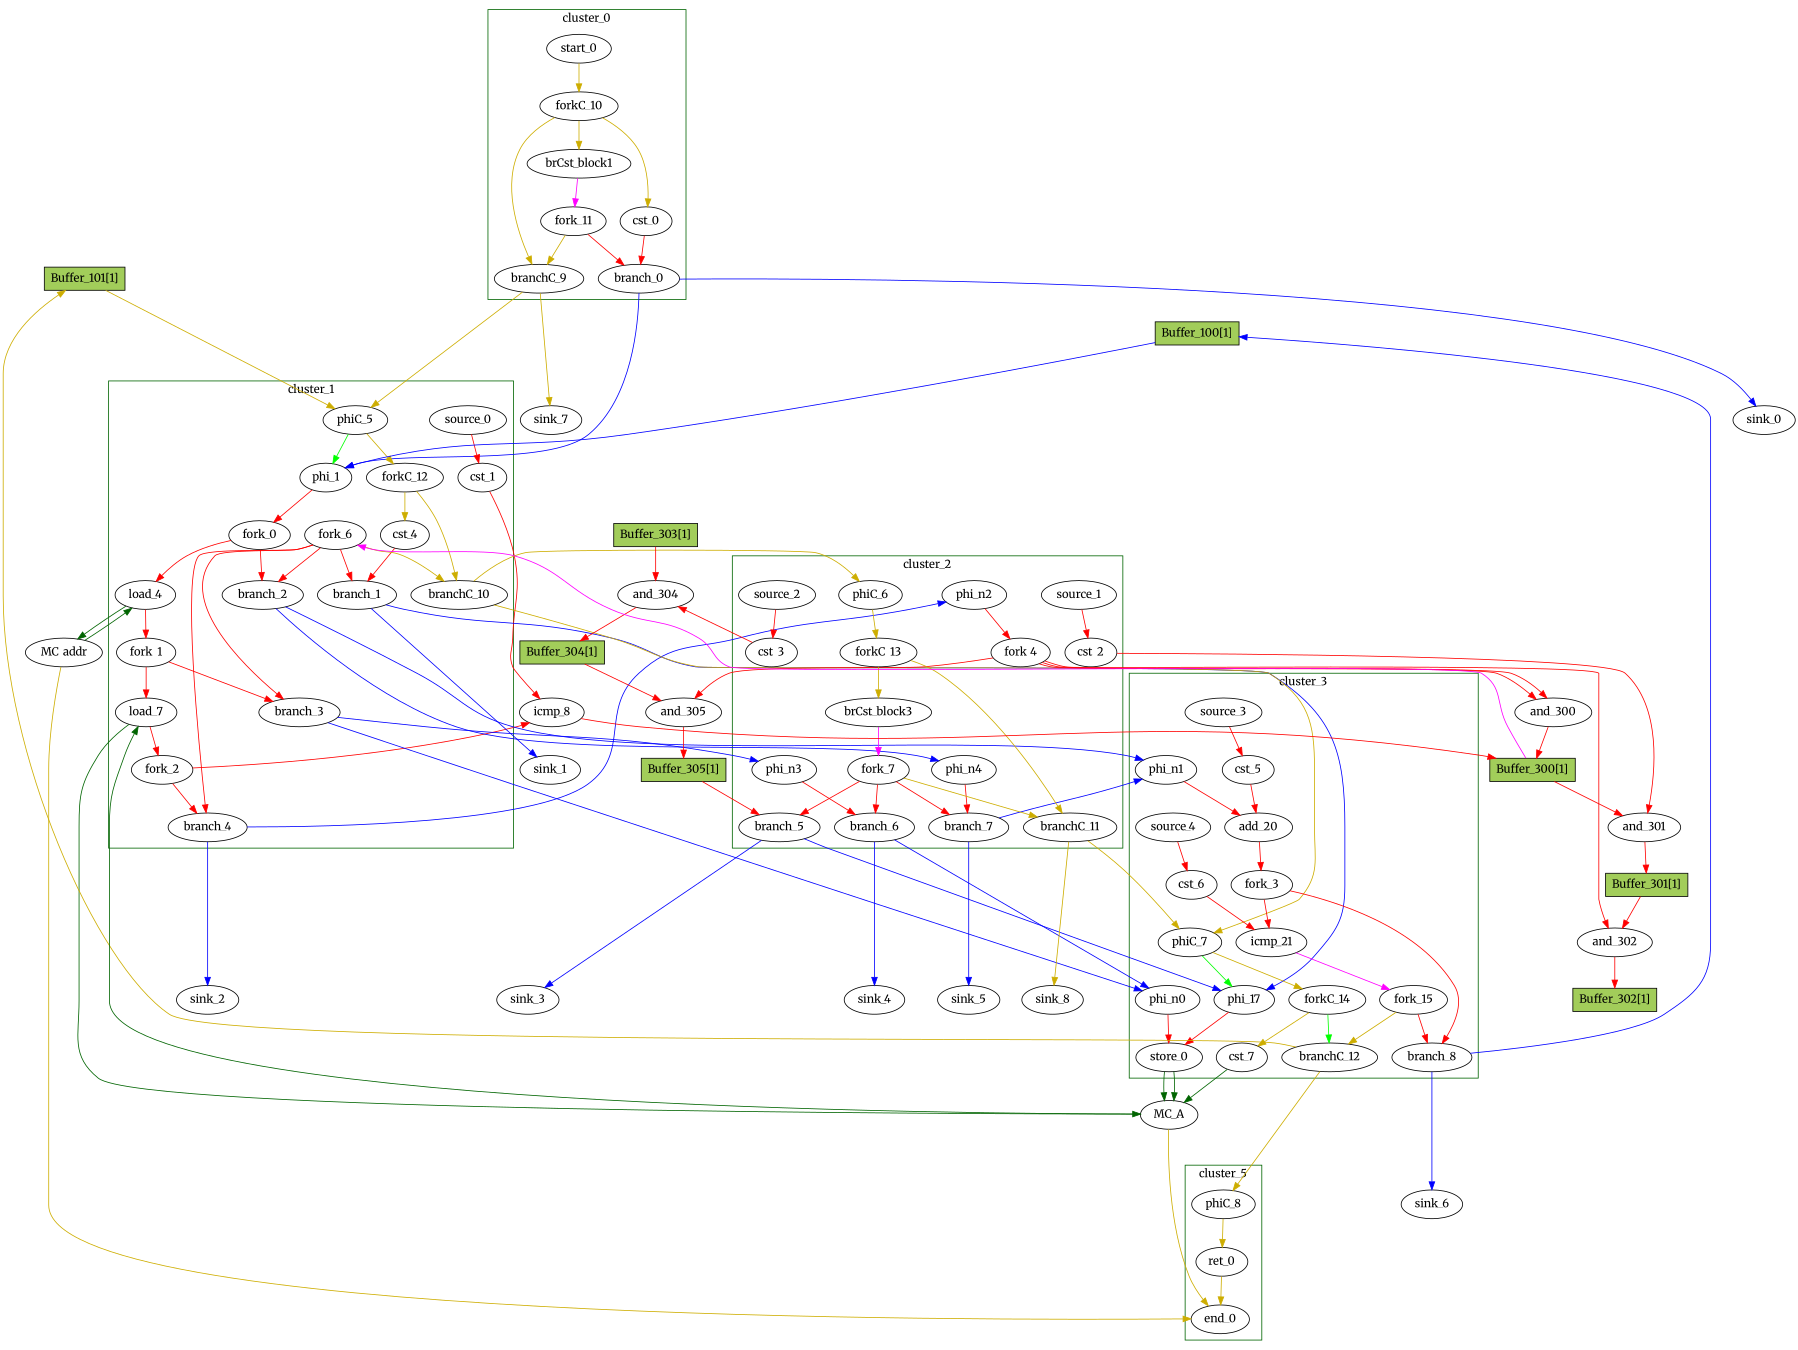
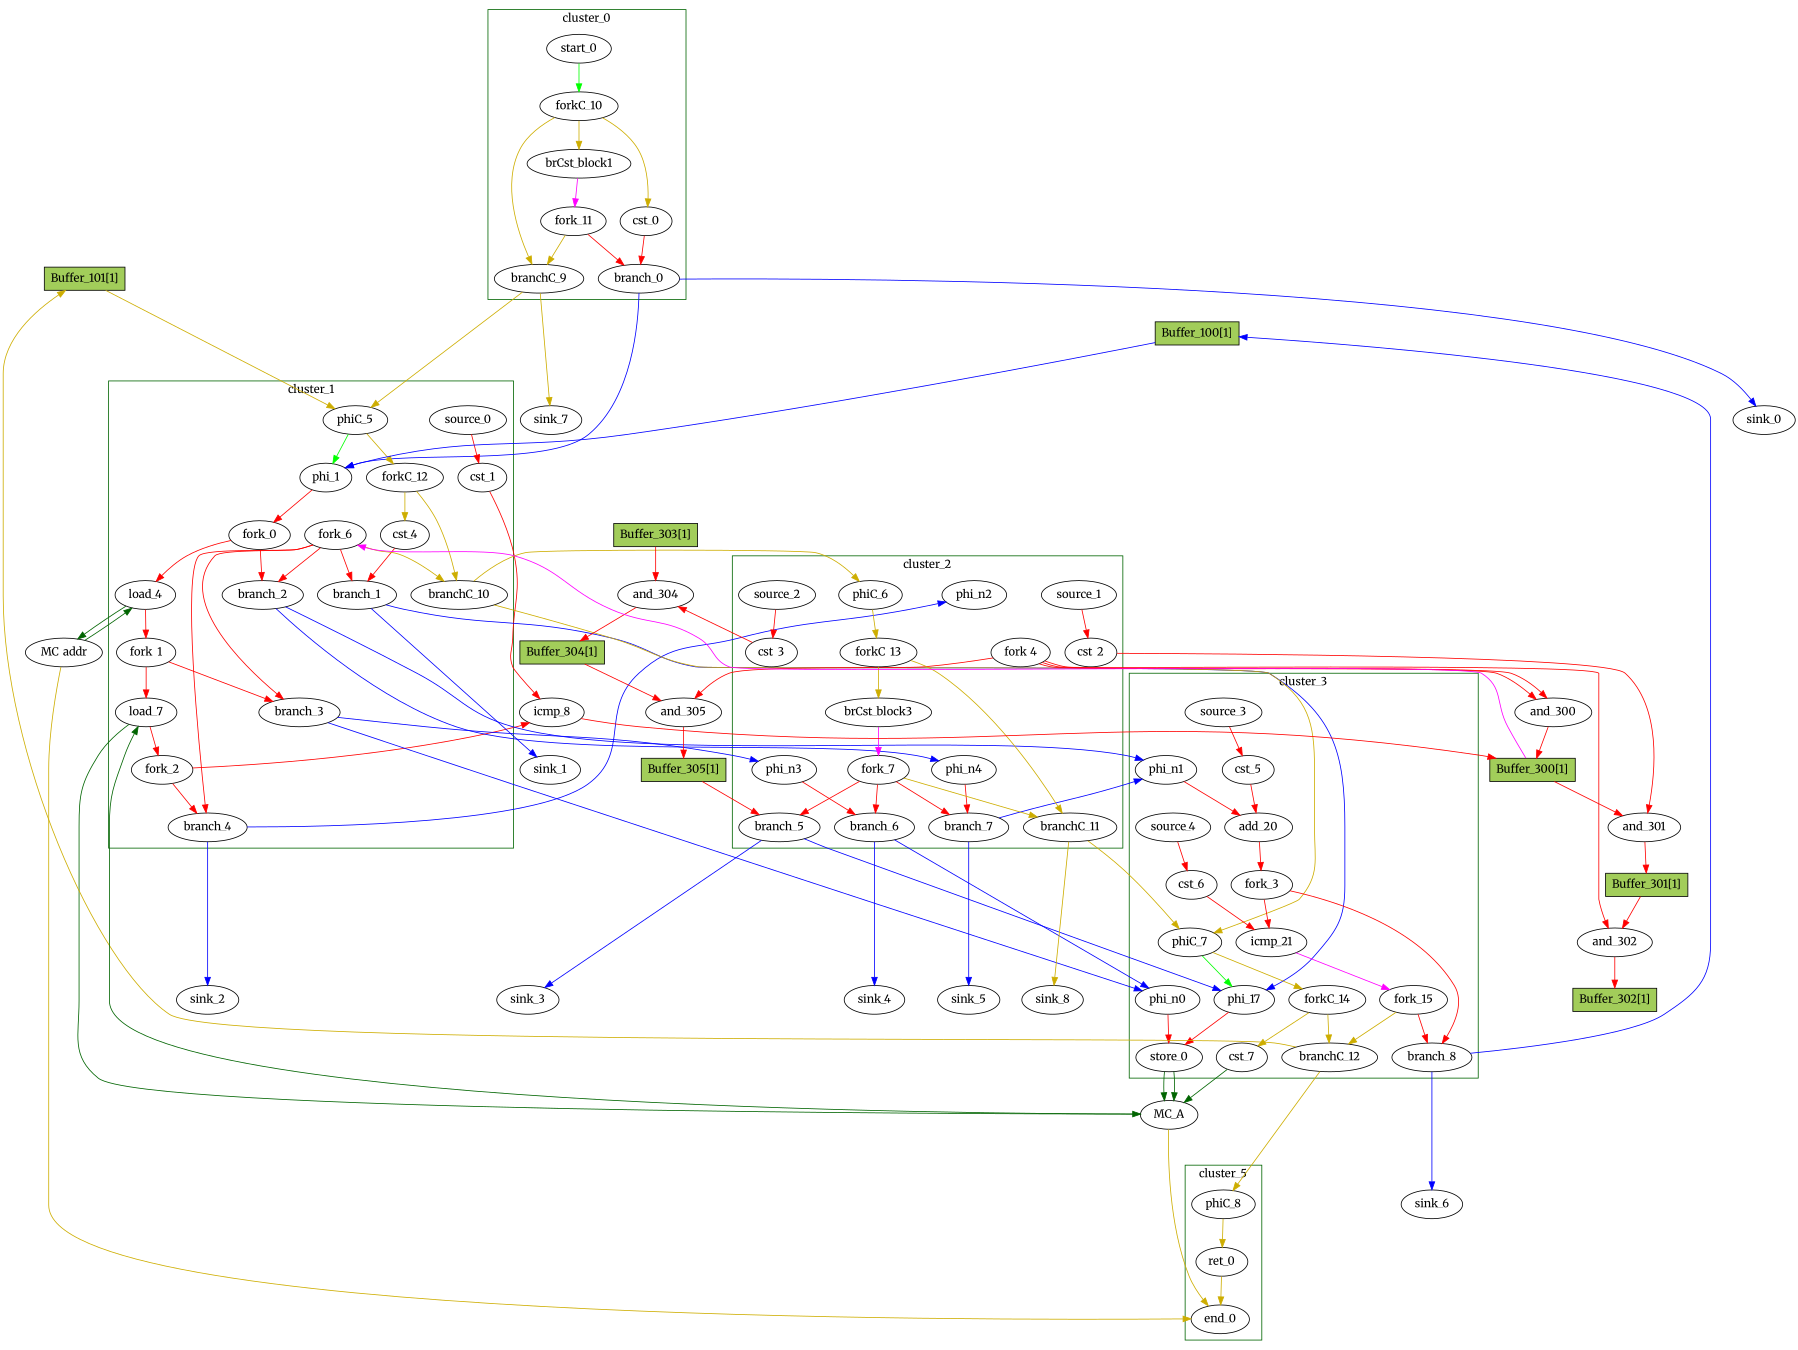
(579, 74) -> (579, 74)
(995, 621) -> none
(1328, 1025) -> (1328, 1025)
